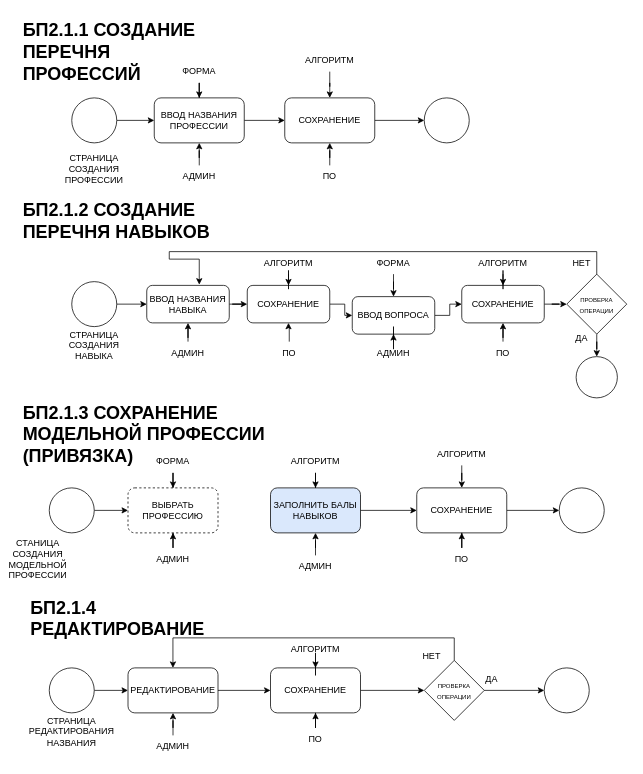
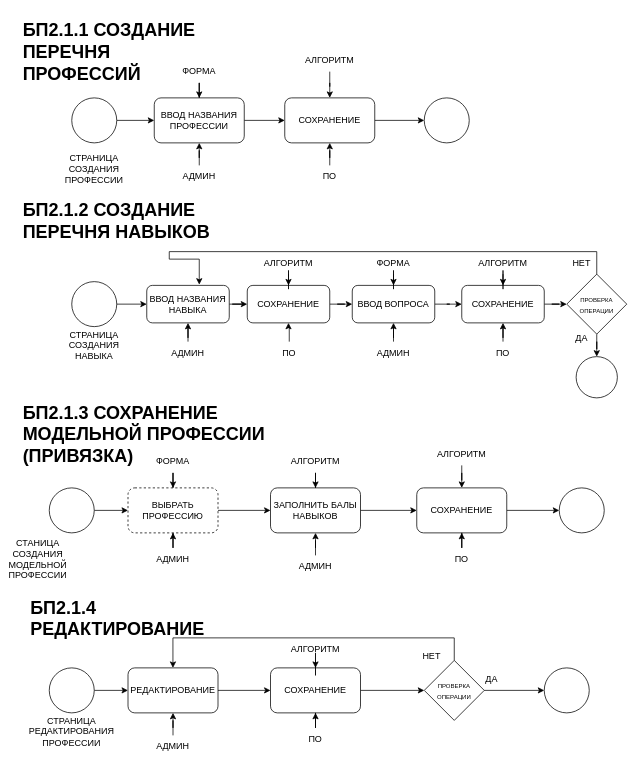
(393, 315) -> (393, 304)
none -> (241, 510)
(315, 510) -> (315, 510)
(72, 732) -> (72, 732)
